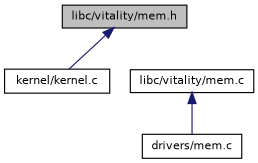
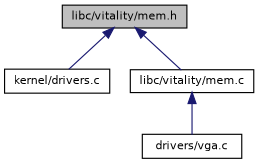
none -> (163, 53)
(57, 81) -> (57, 81)
(192, 146) -> (192, 146)
